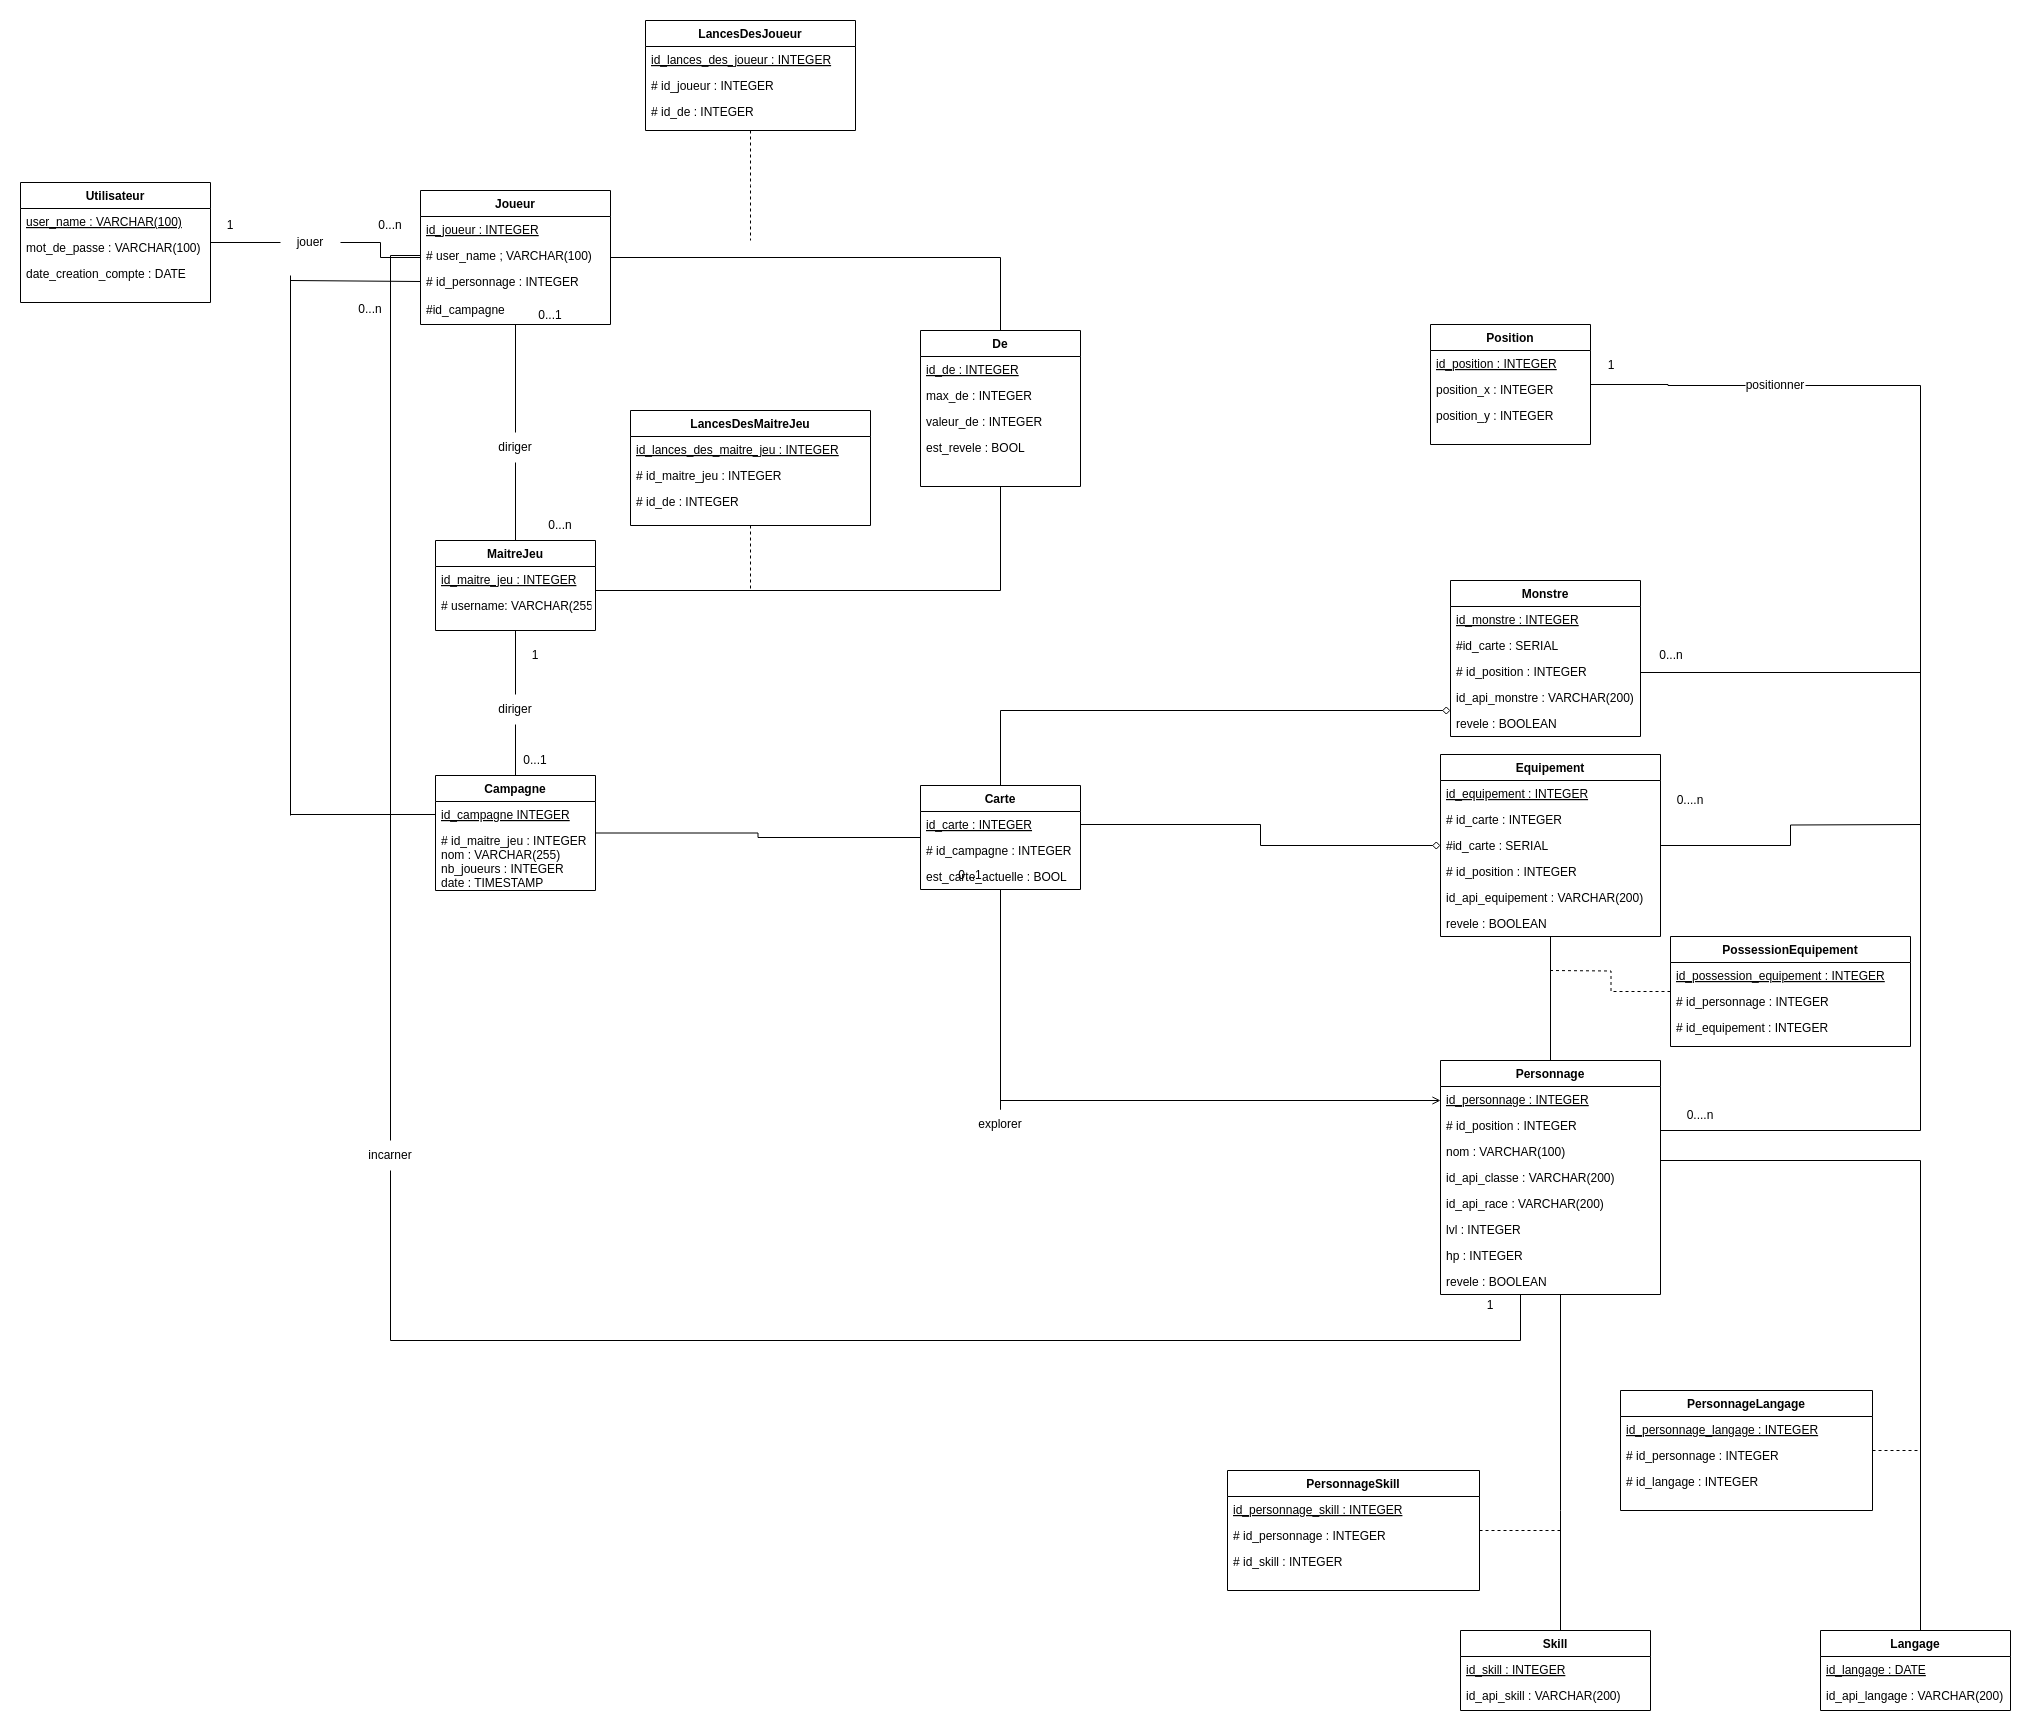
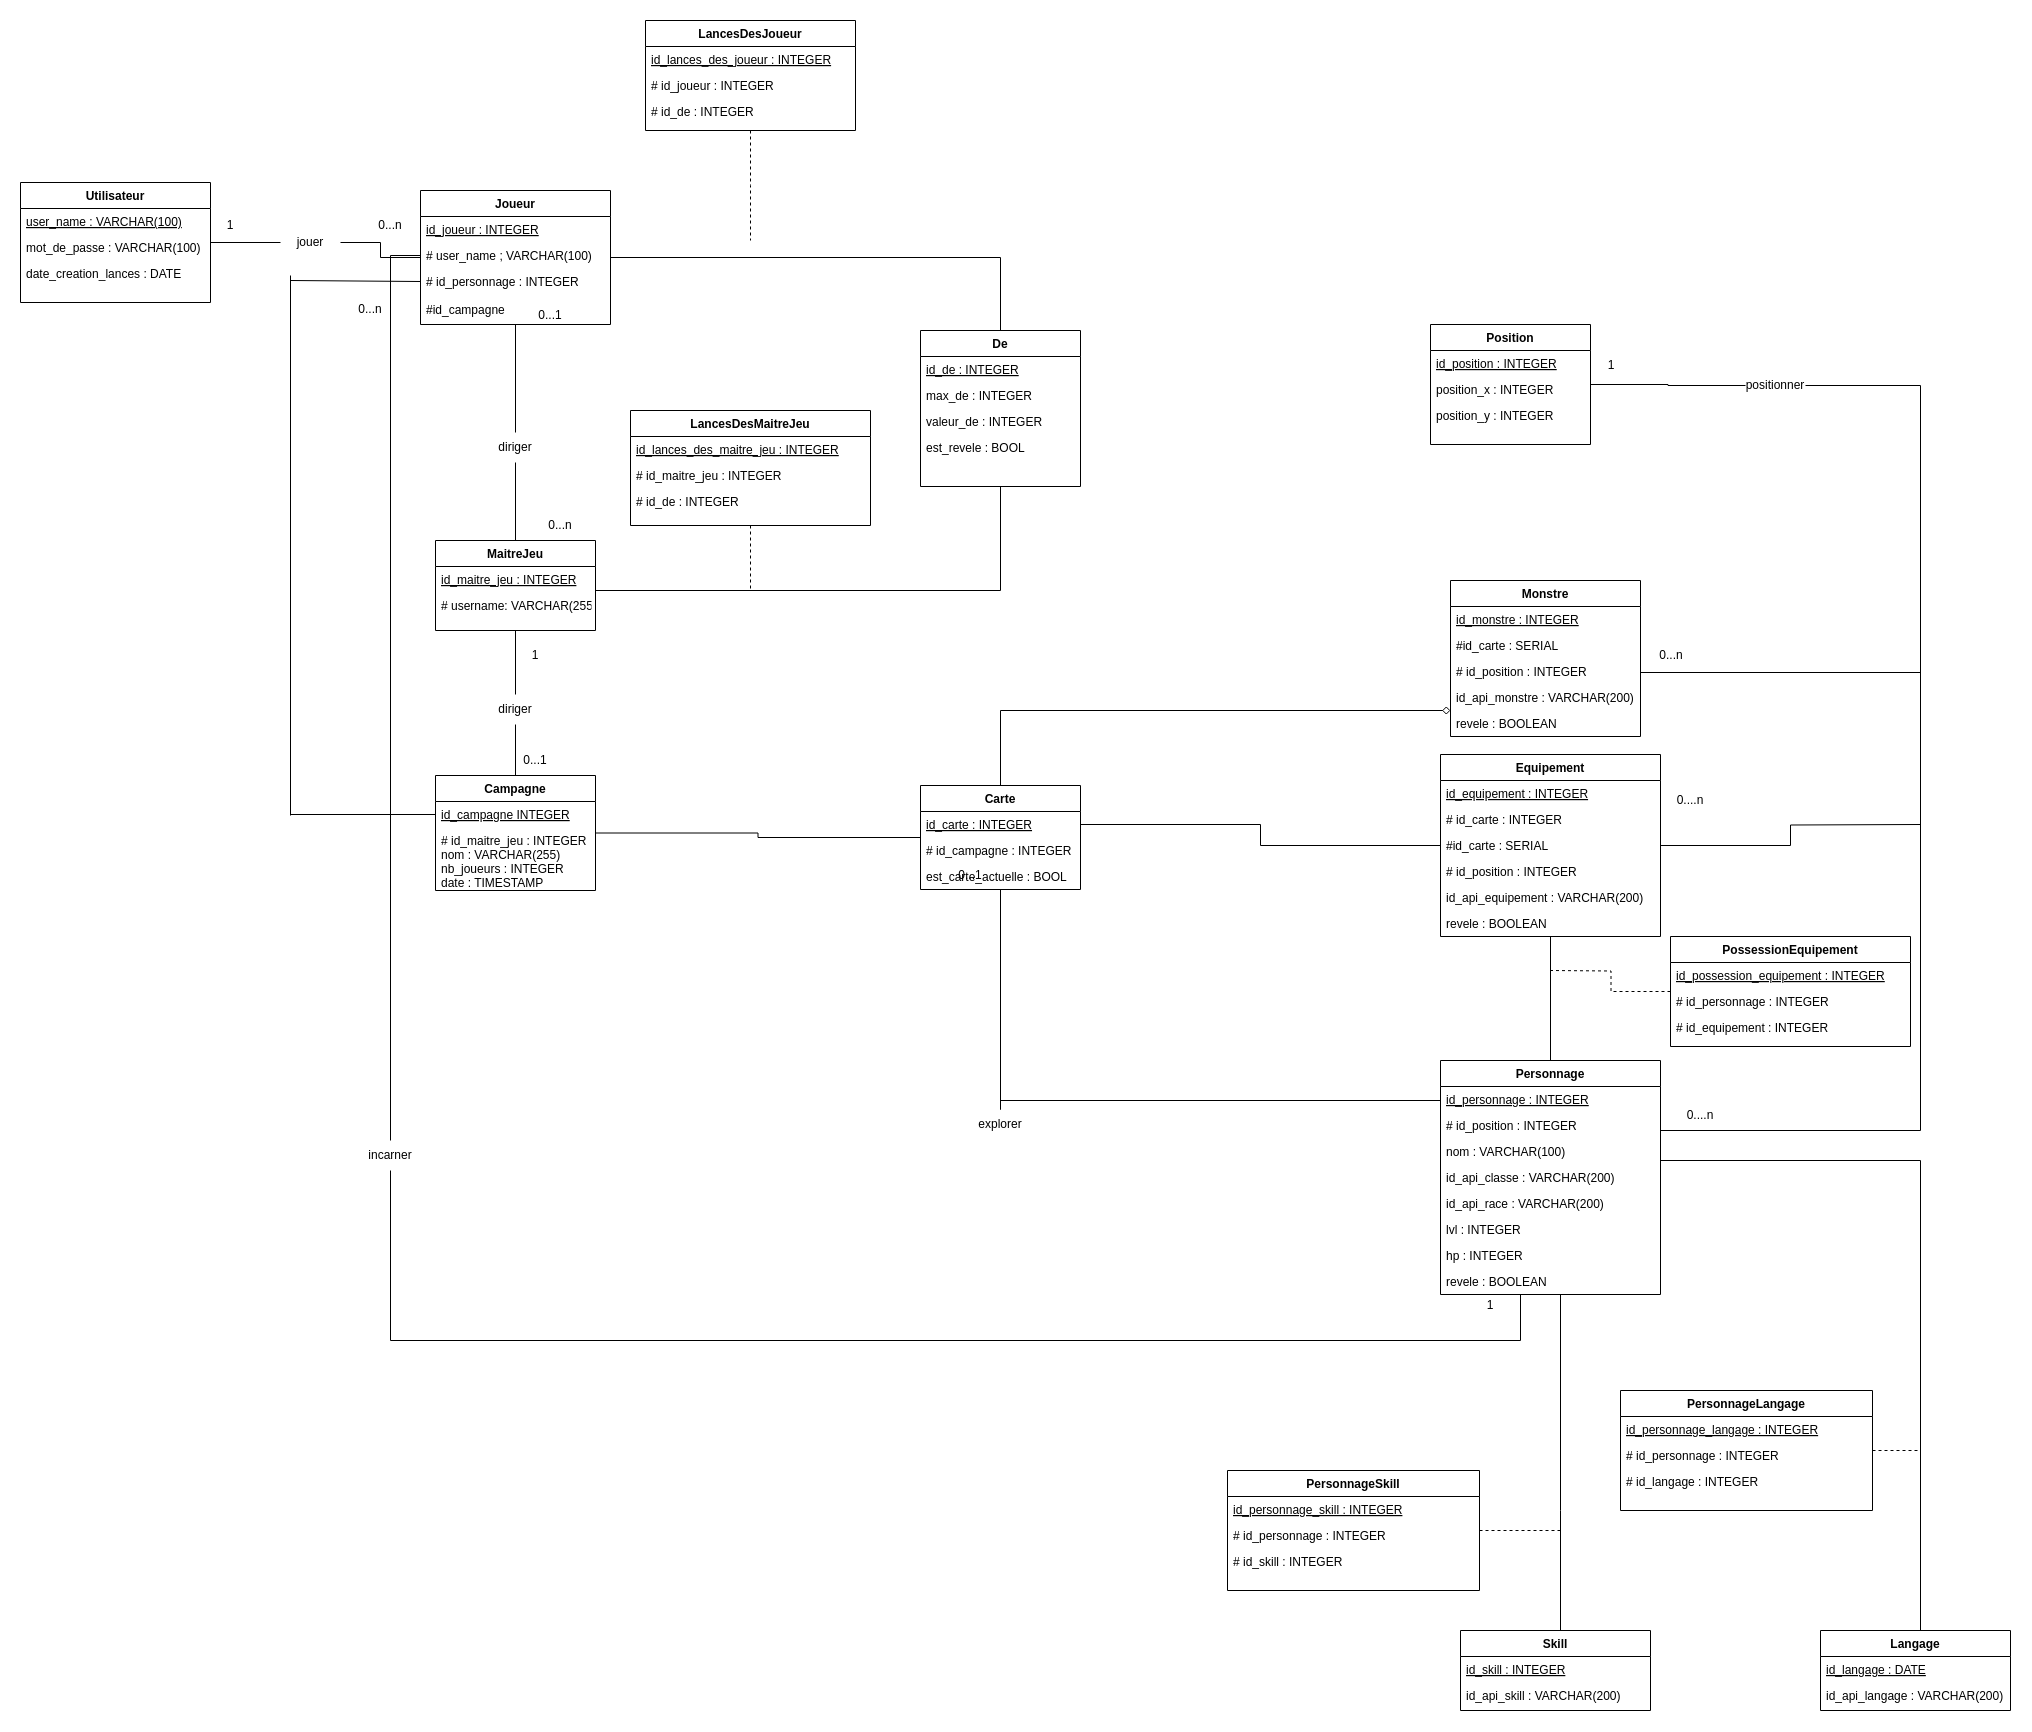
(110, 274) -> (109, 274)
(1432, 846) -> (1435, 846)
(1435, 1101) -> (1435, 1101)
